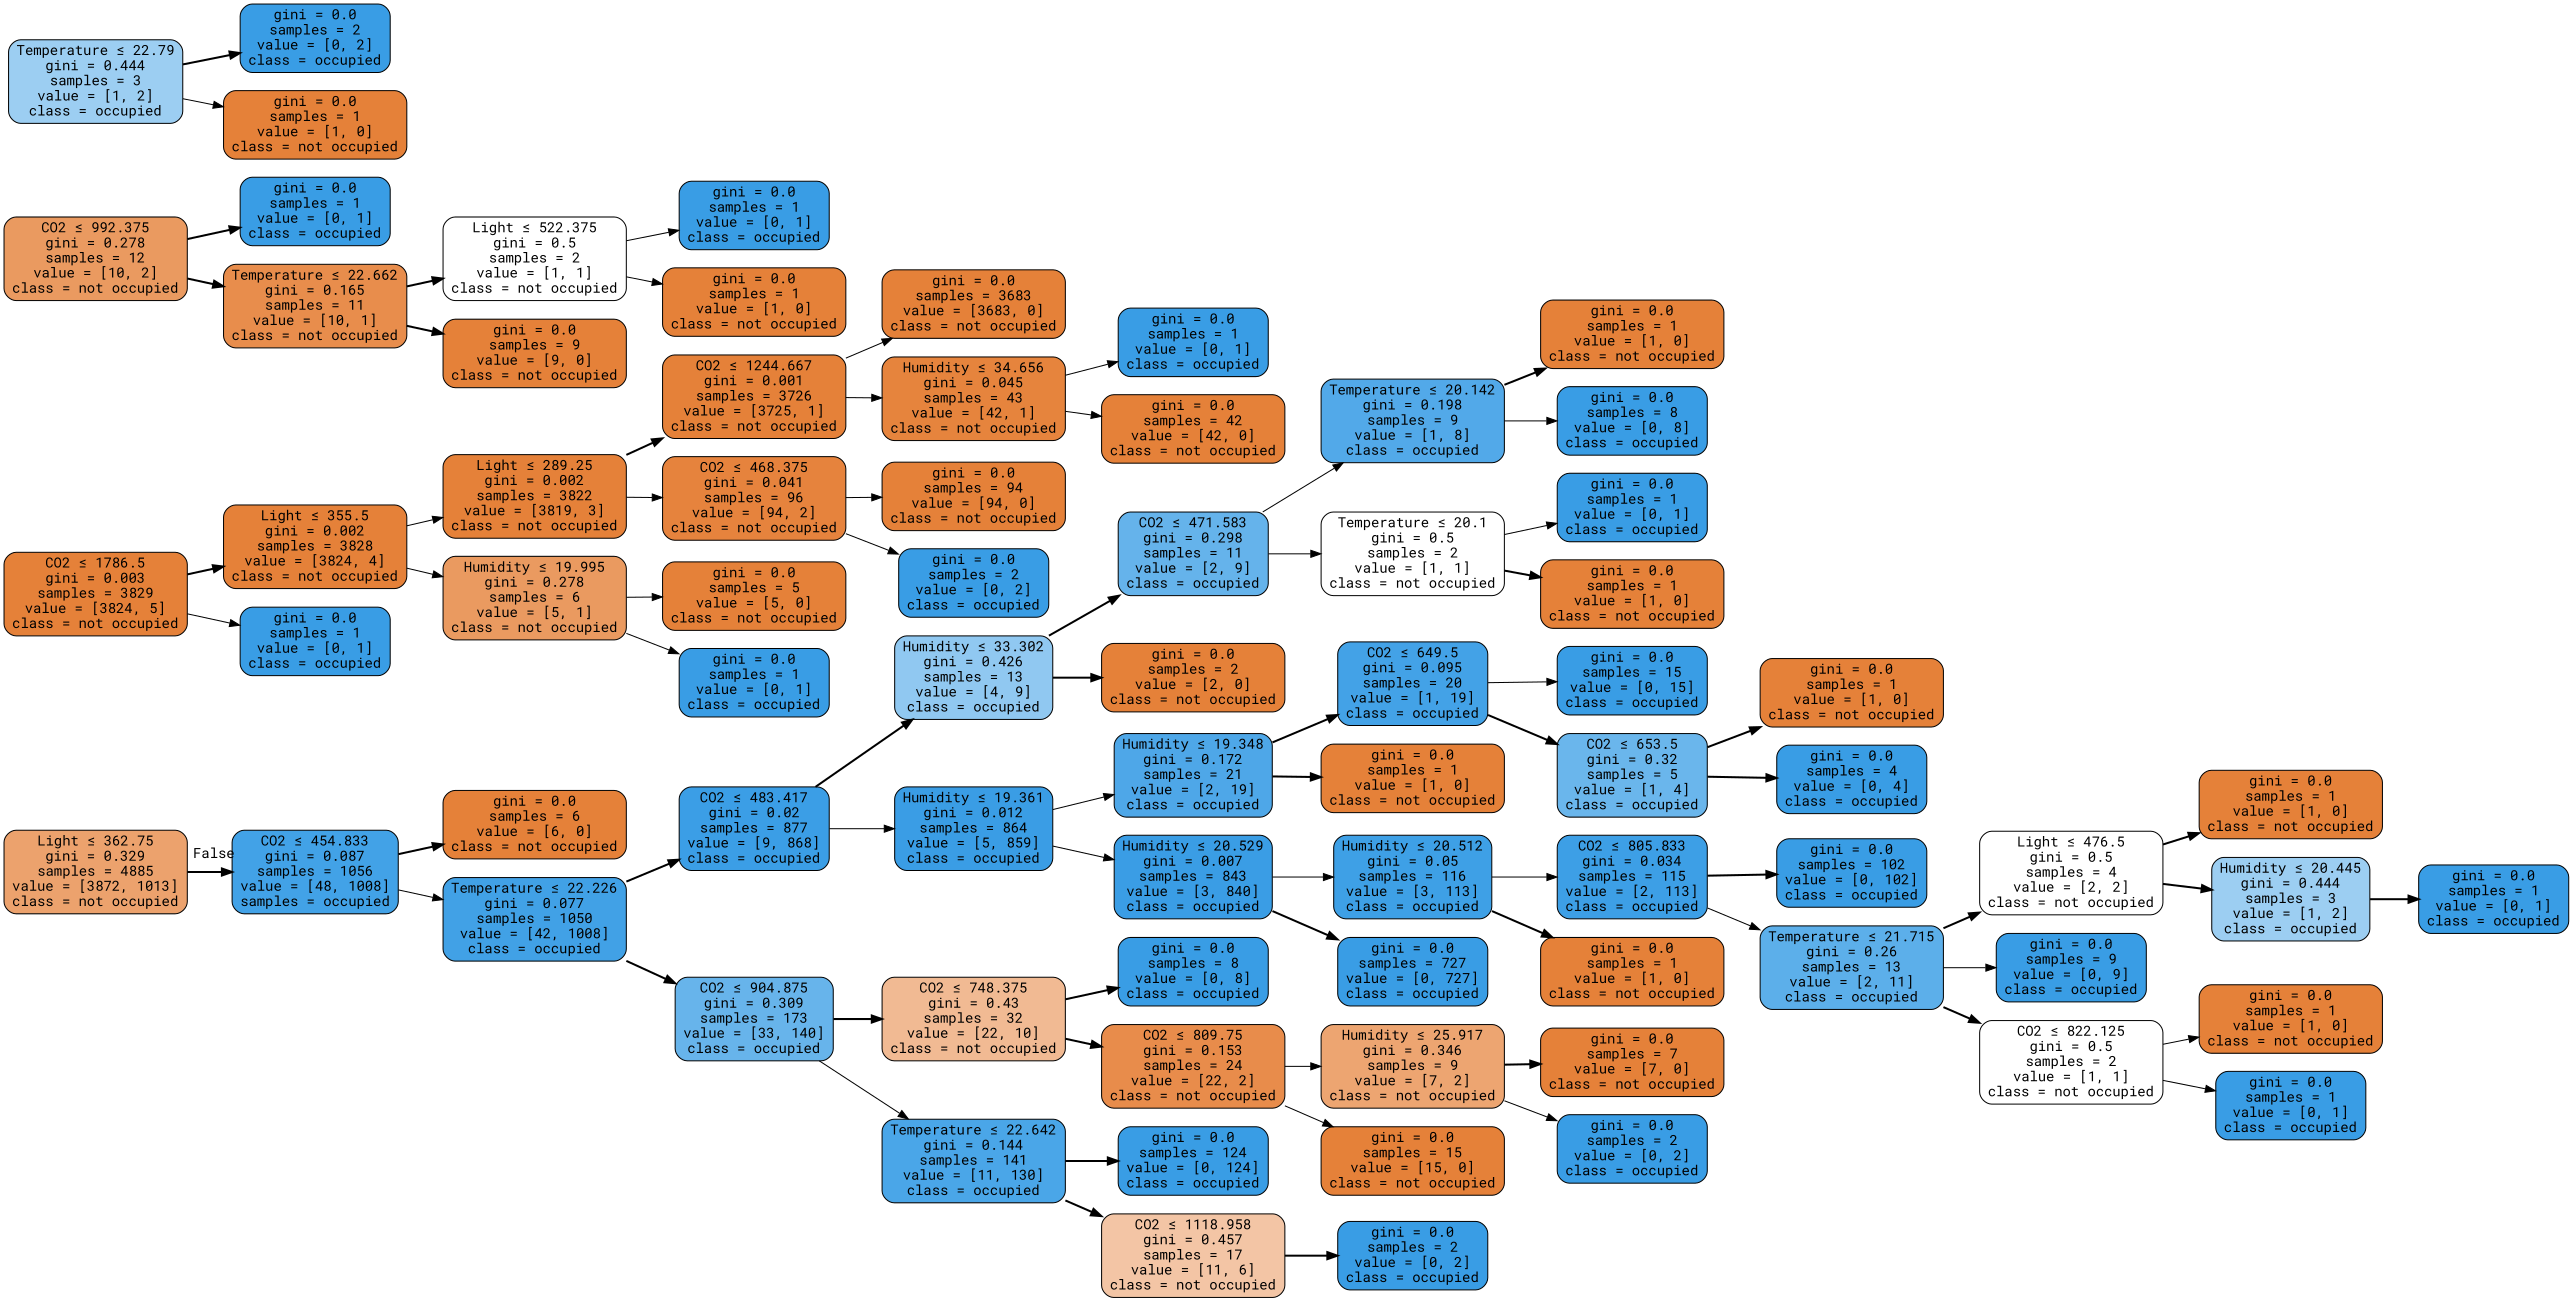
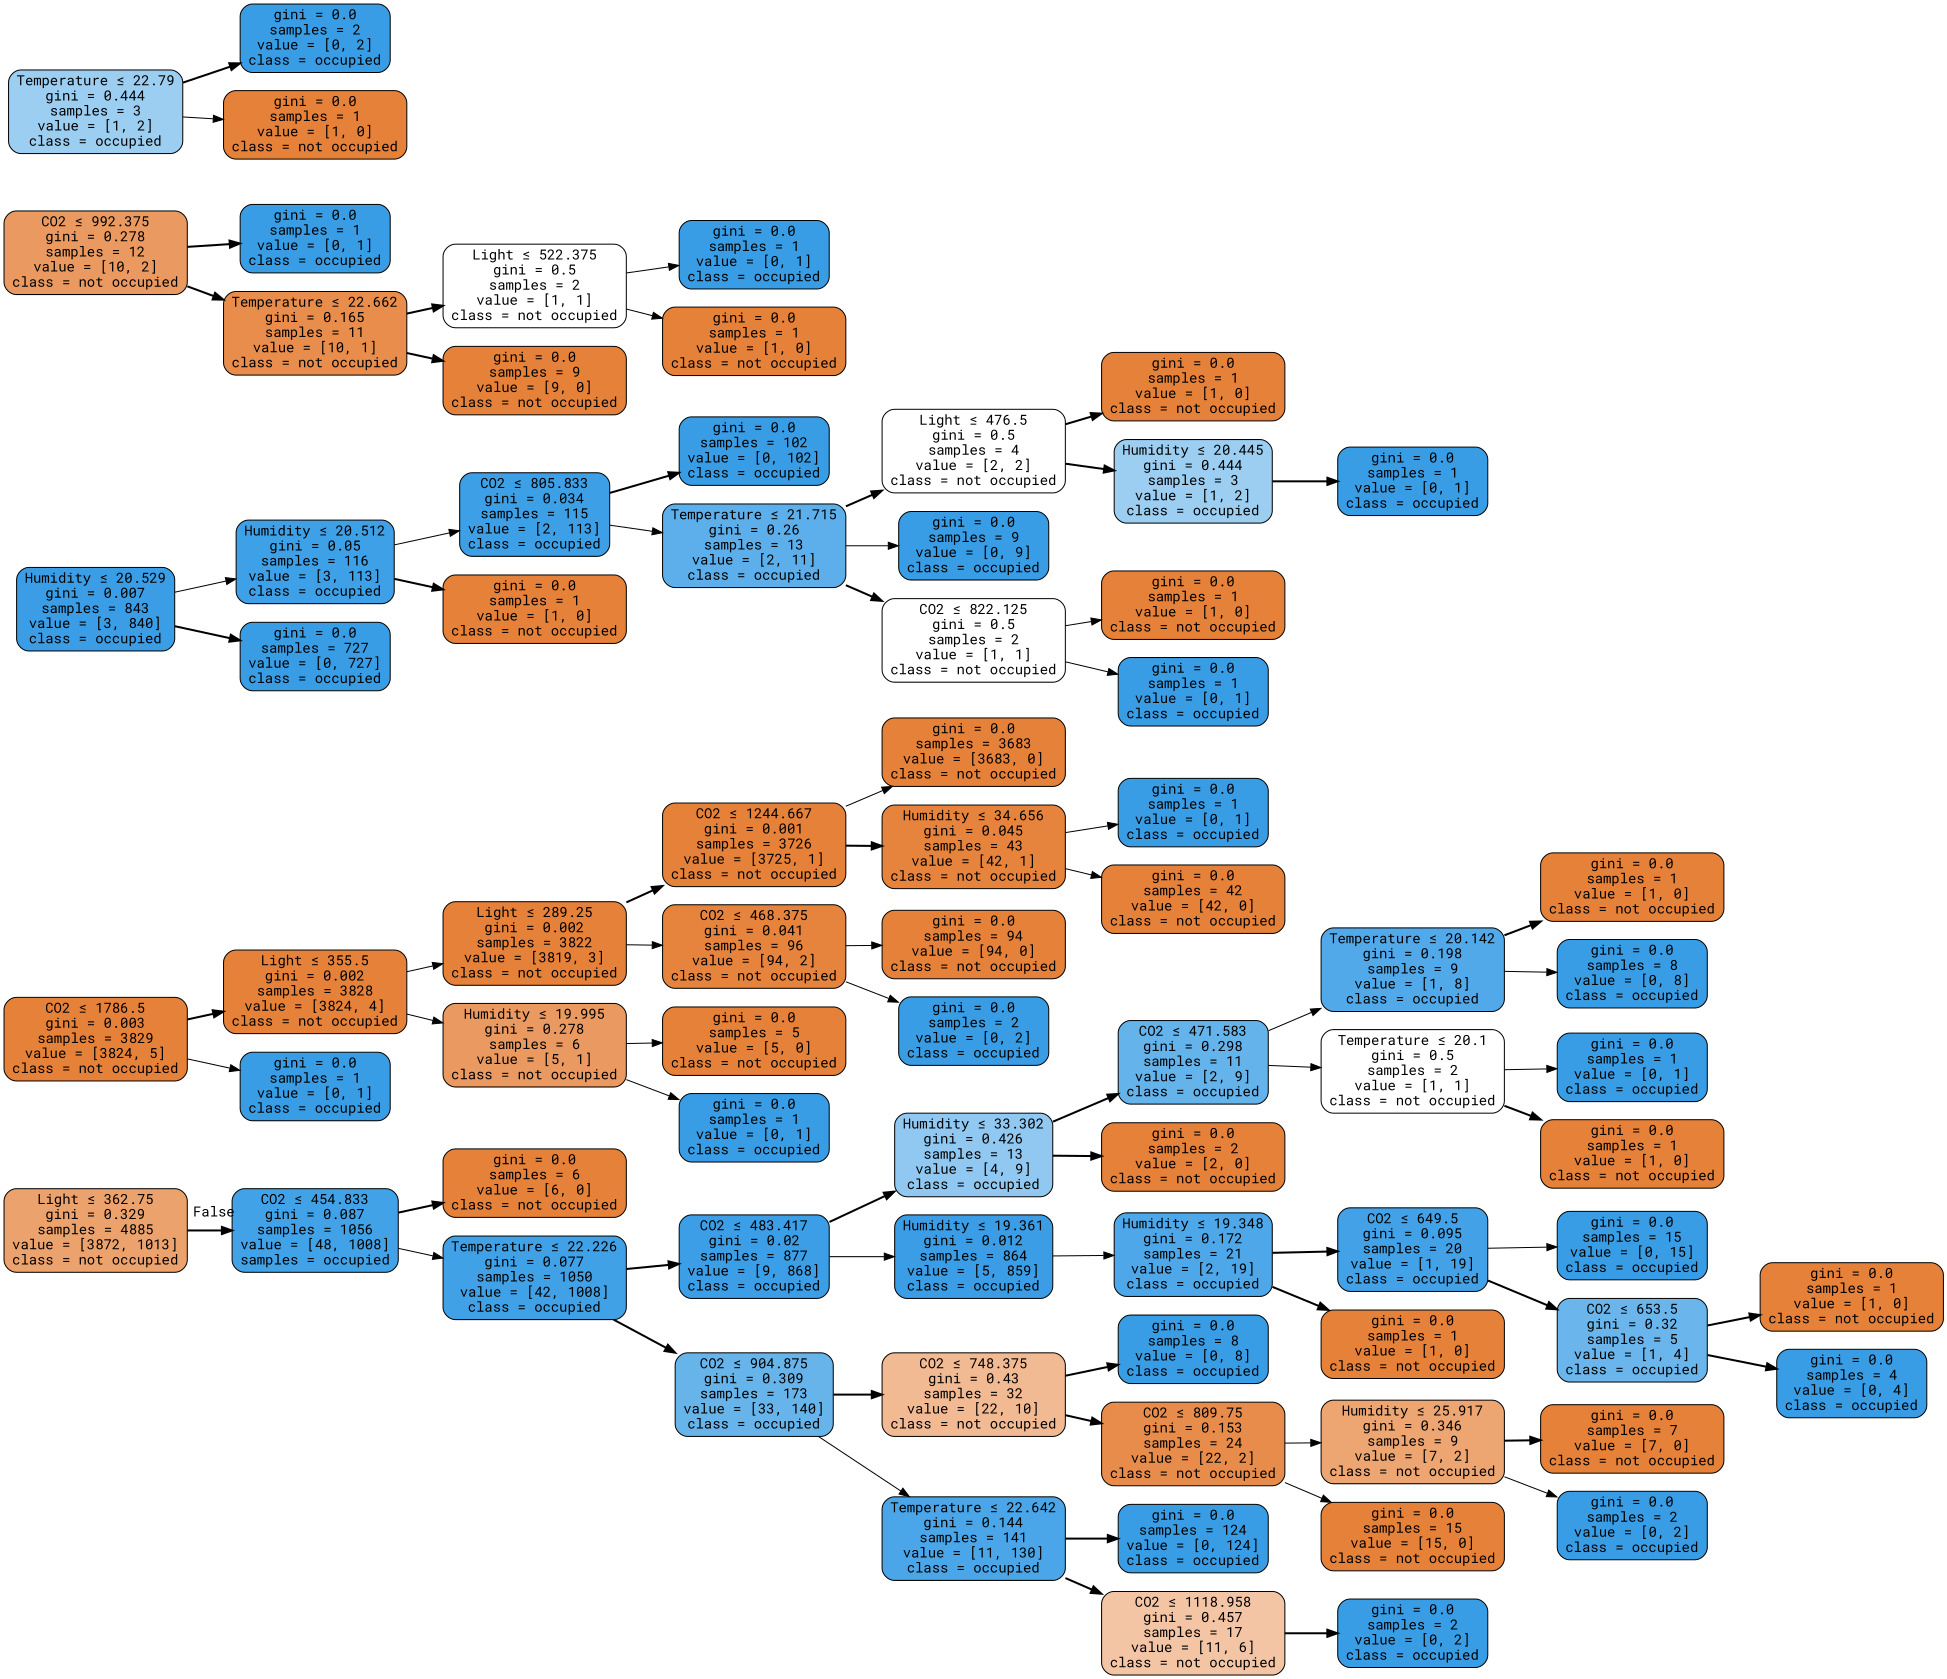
(859, 398) -> (859, 846)
(1079, 852) -> none
